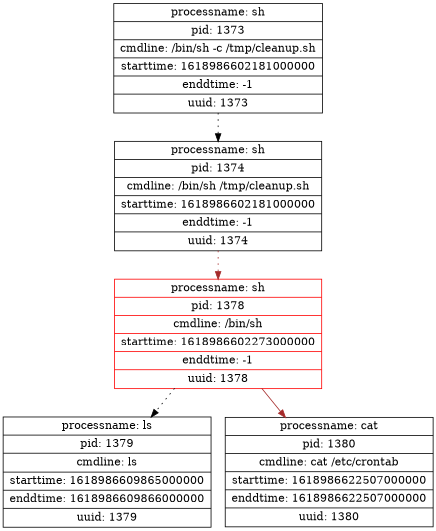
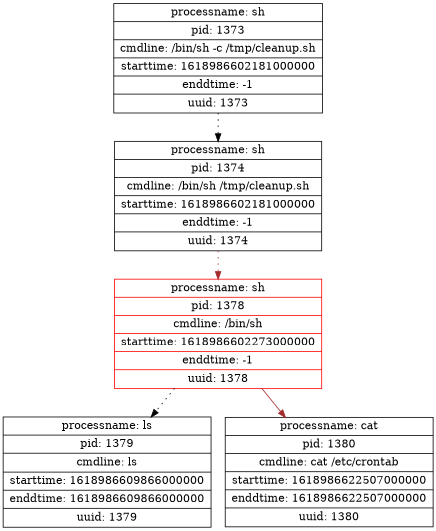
(107, 481) -> (107, 481)
